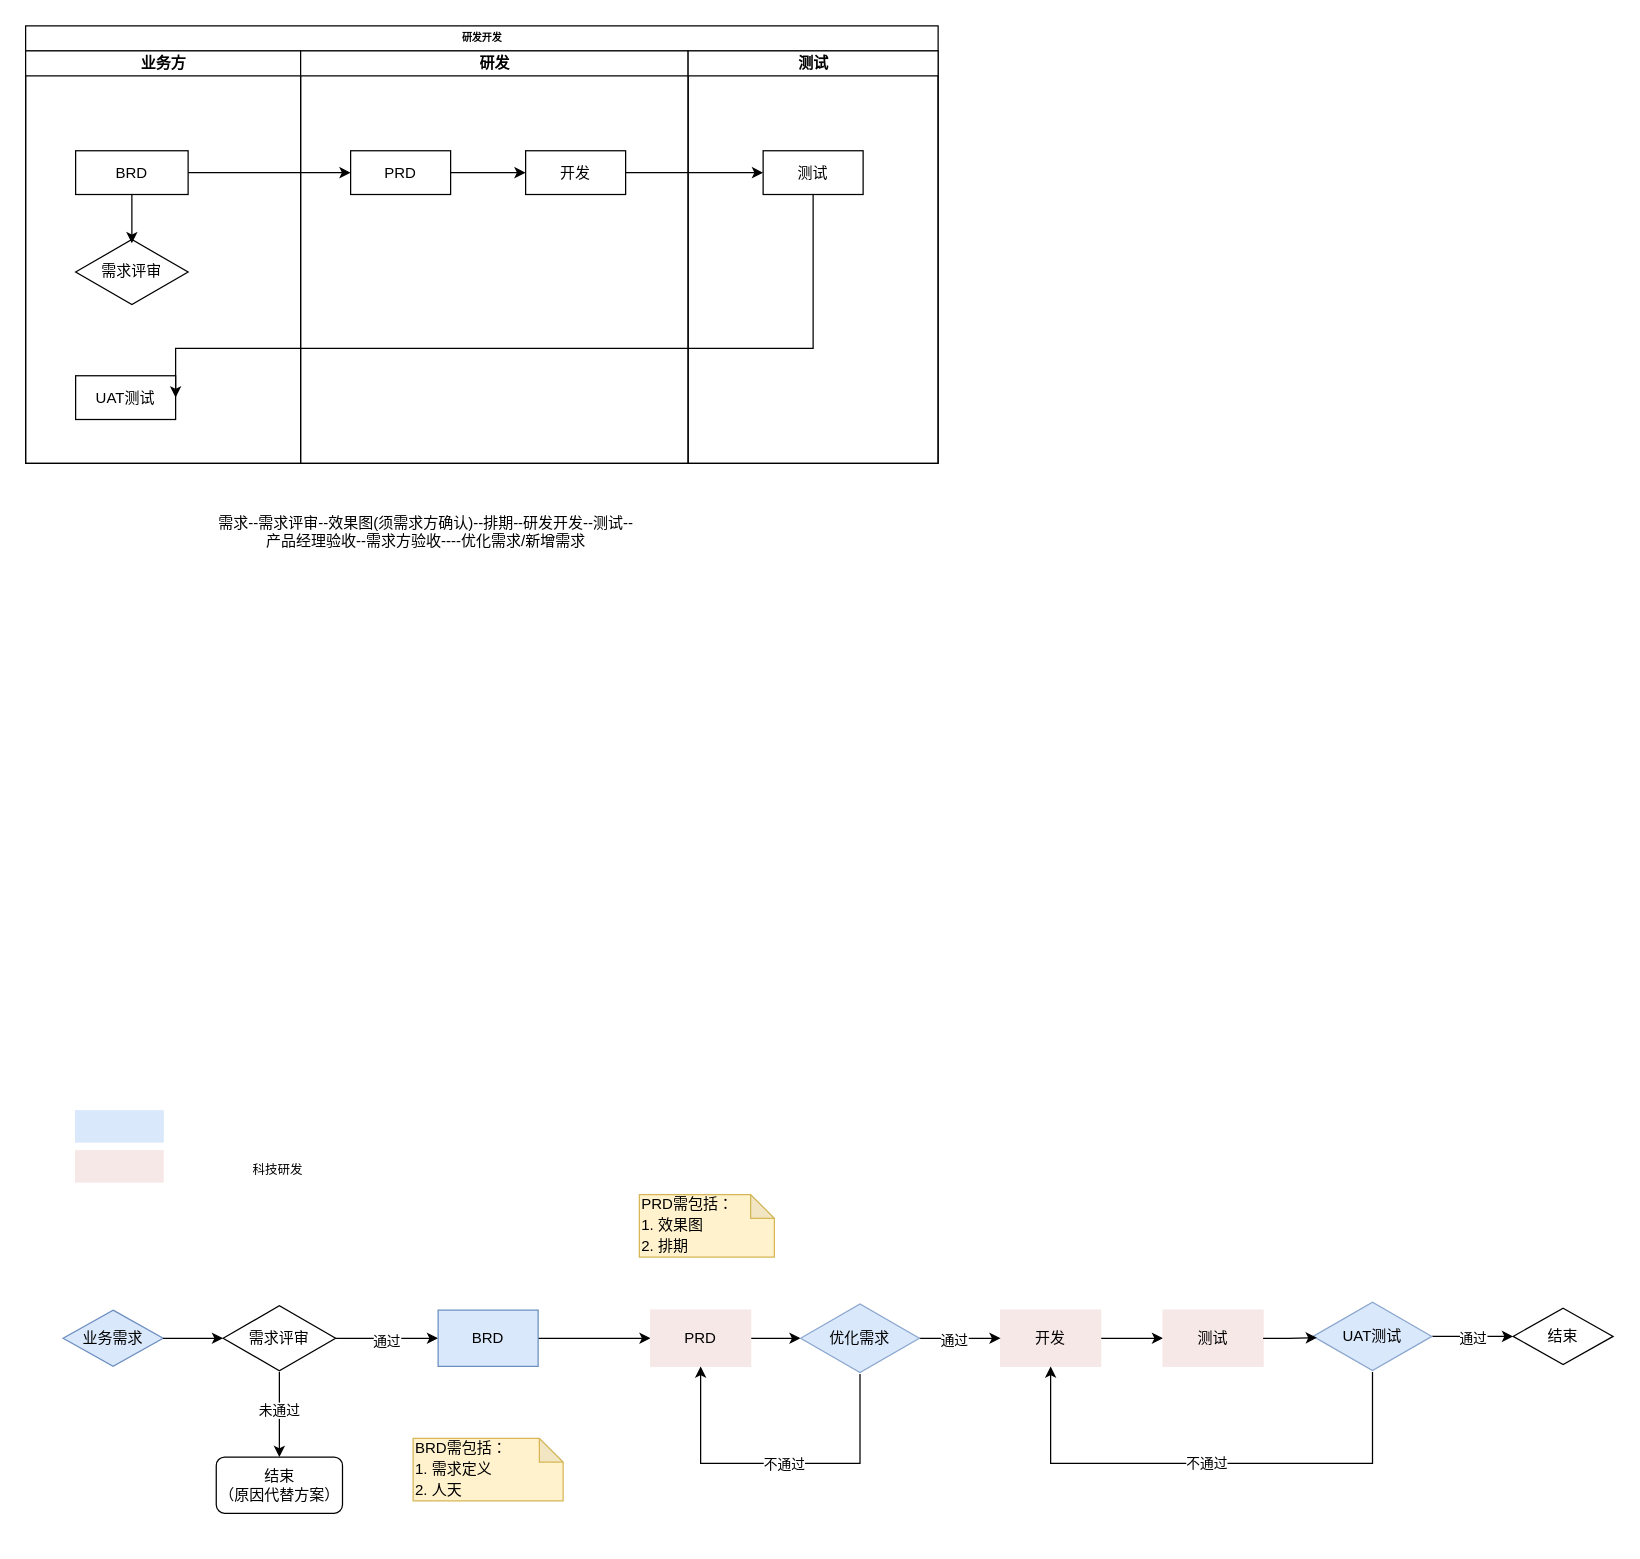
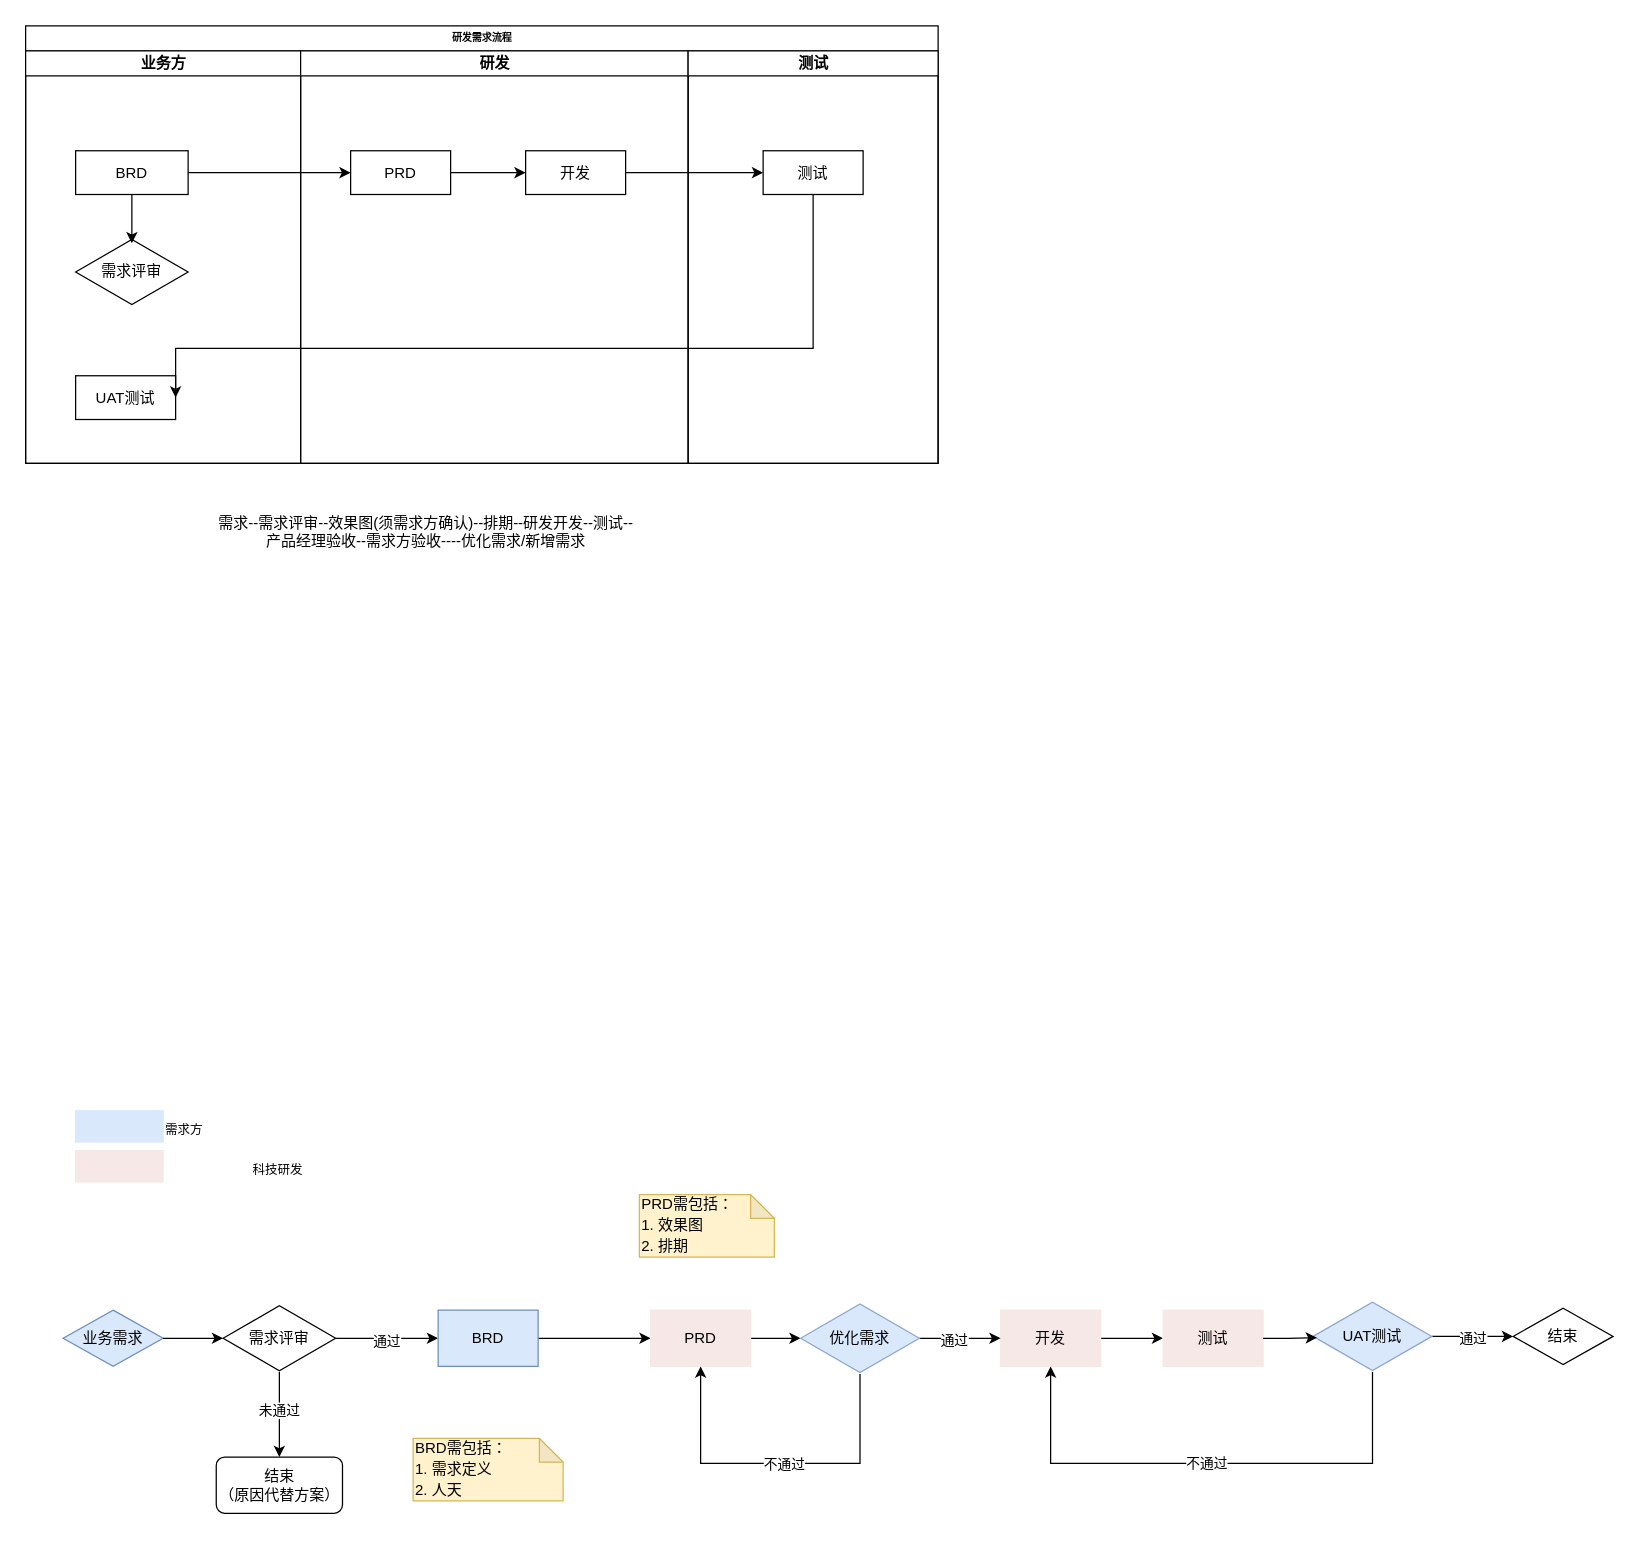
(483, 38) -> (483, 38)
none -> (194, 1129)
